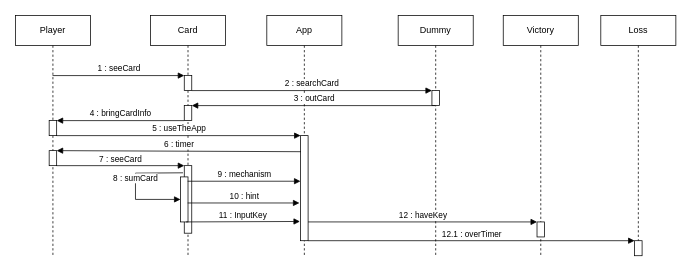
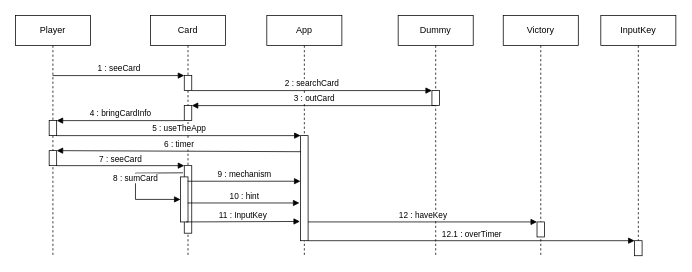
(638, 30) -> (638, 30)
